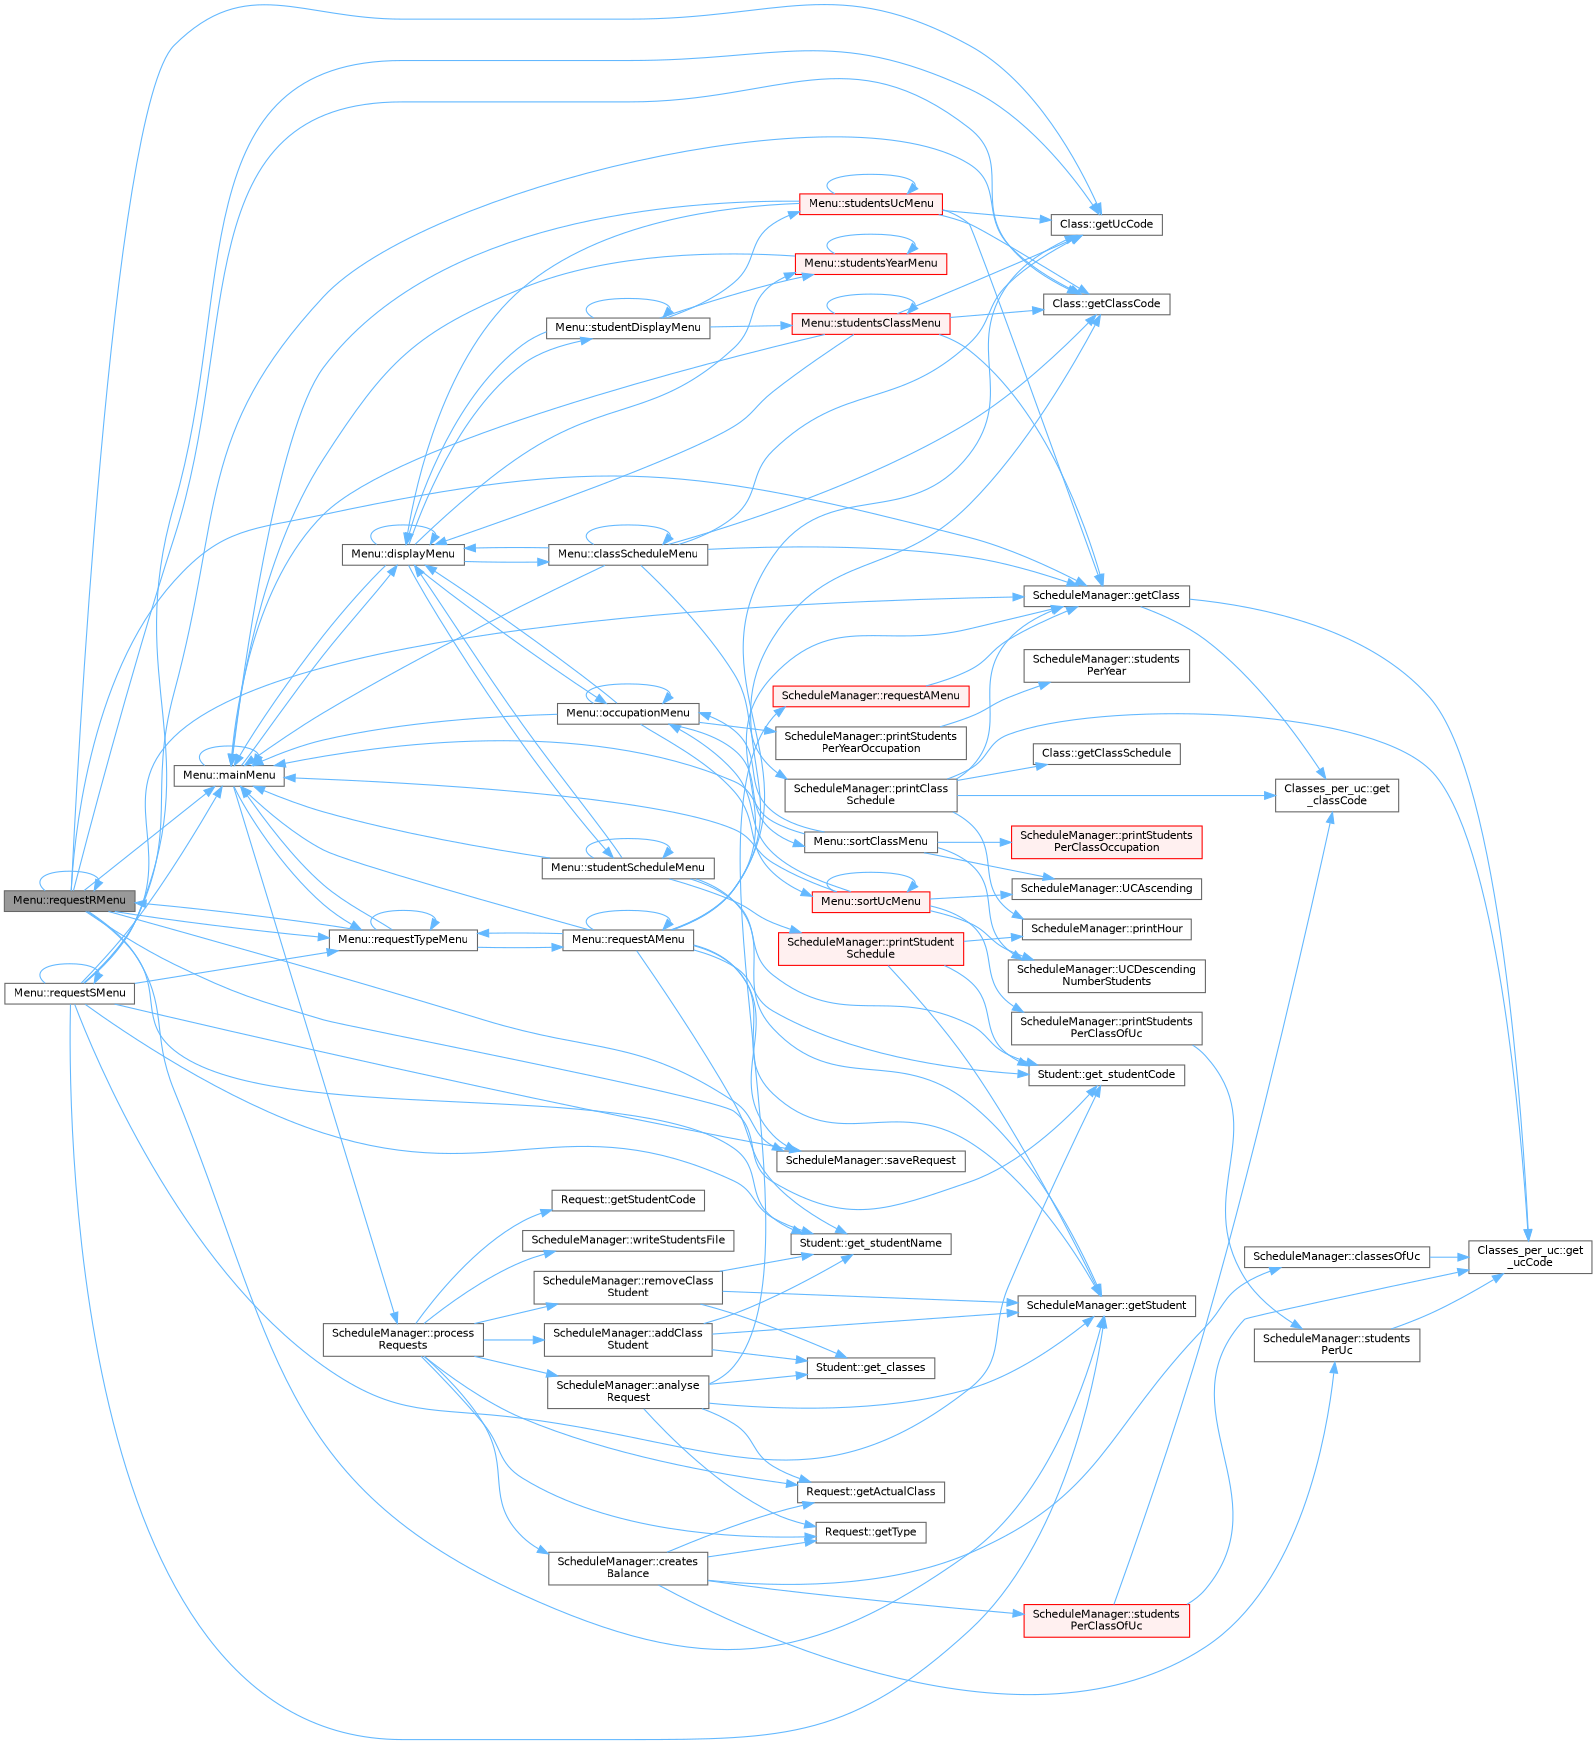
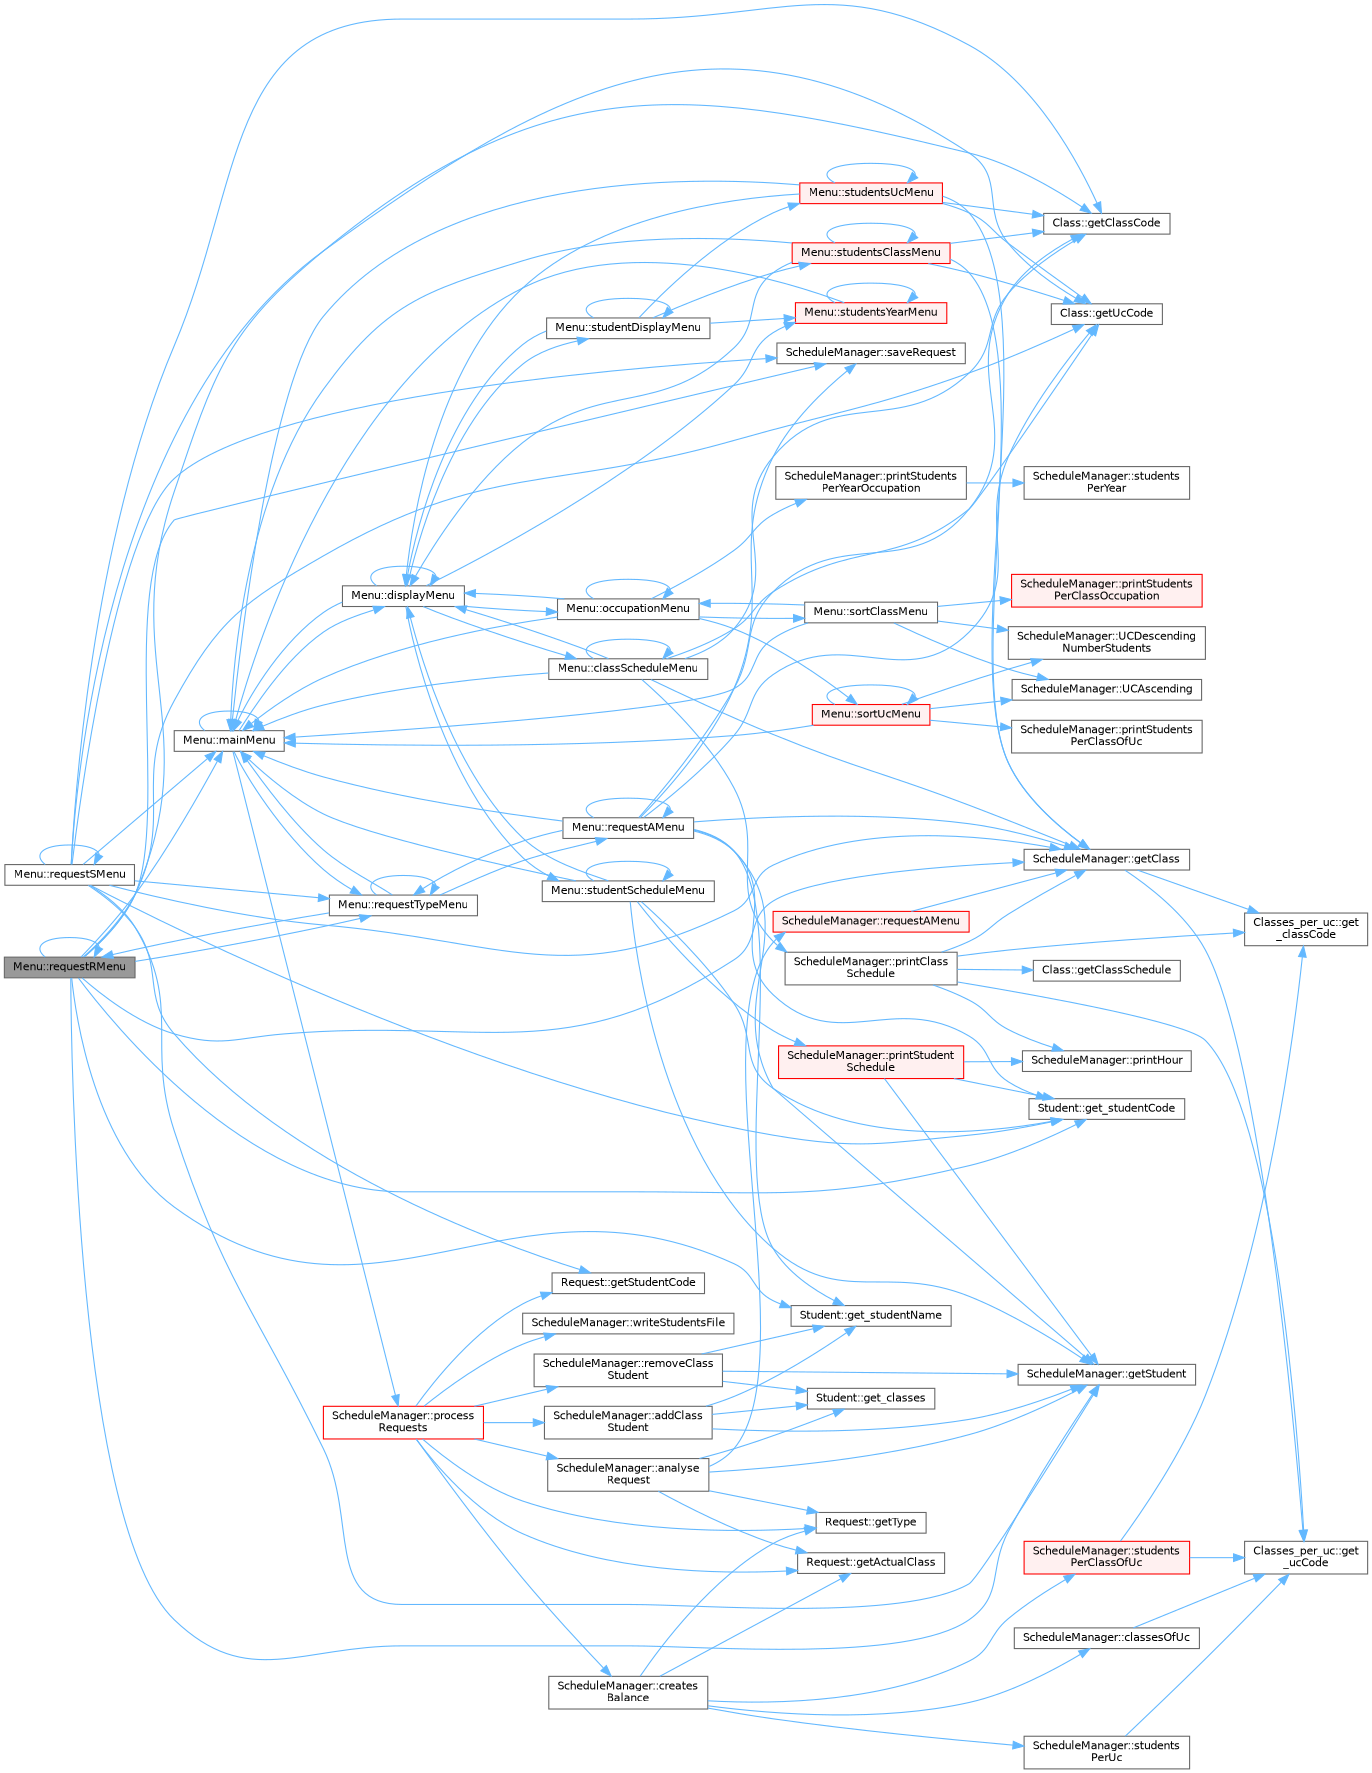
(765, 844) -> none
(438, 1153) -> (286, 1131)
(1227, 1190) -> none
(403, 1340) -> (403, 1423)
